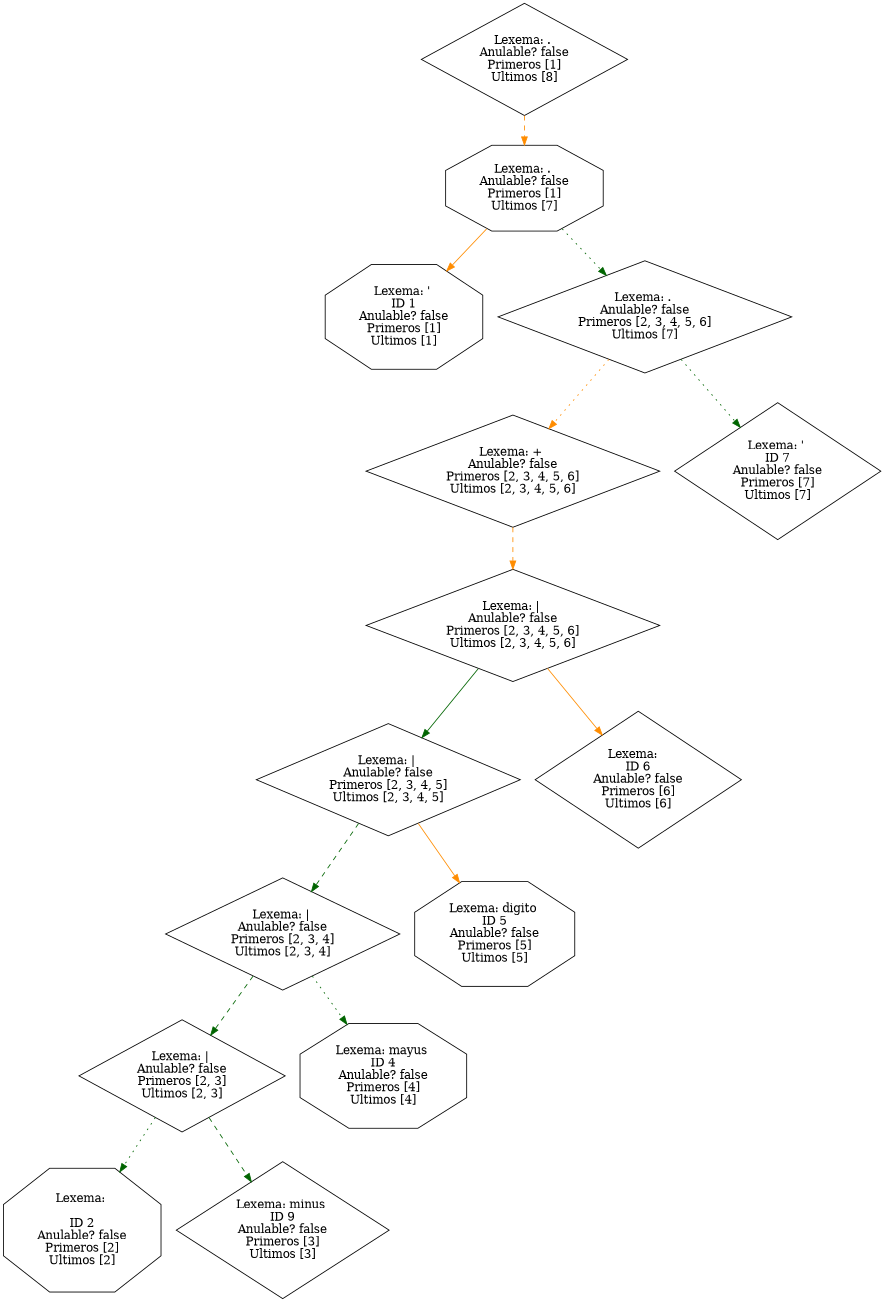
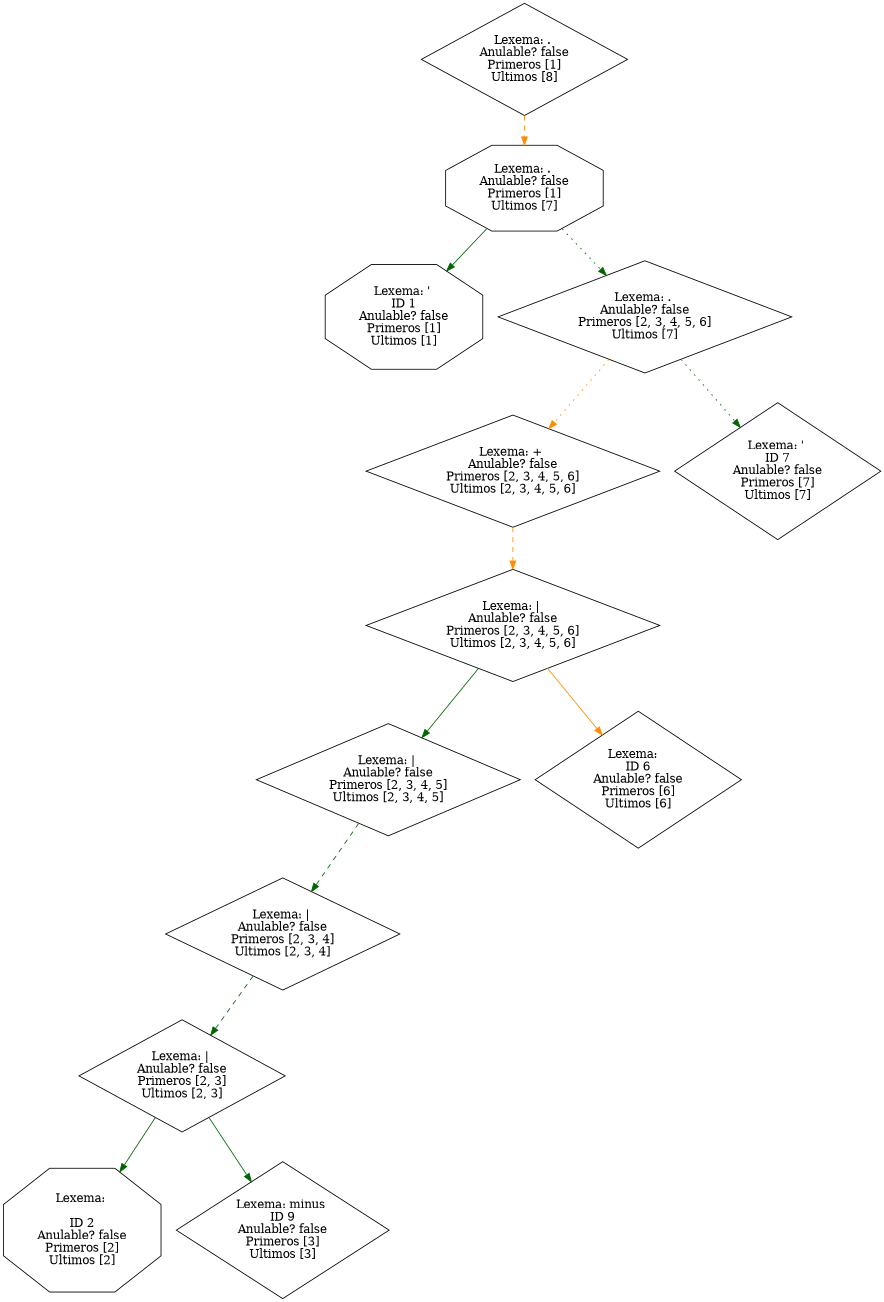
(470, 247) -> (470, 247)
(495, 934) -> none
(383, 1076) -> none
(140, 1141) -> (140, 1141)
(228, 1146) -> (228, 1146)
